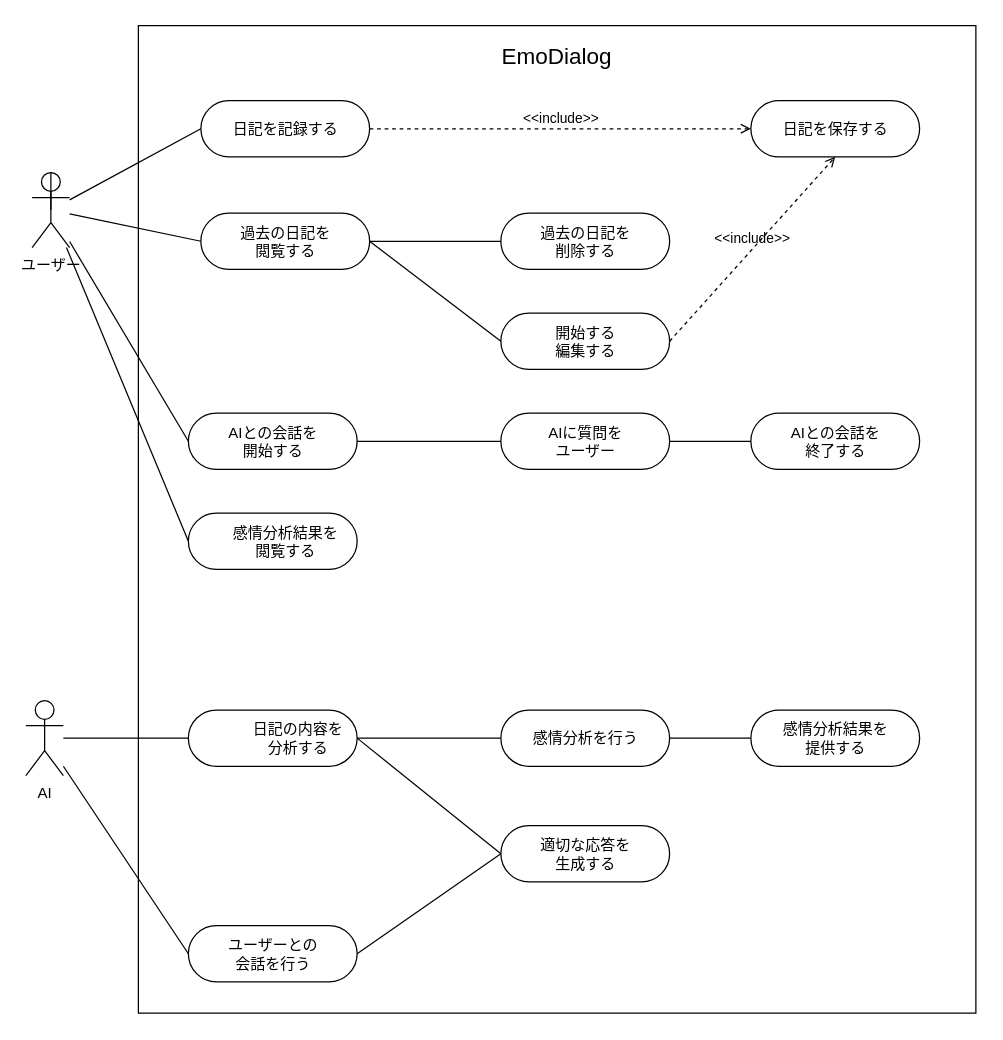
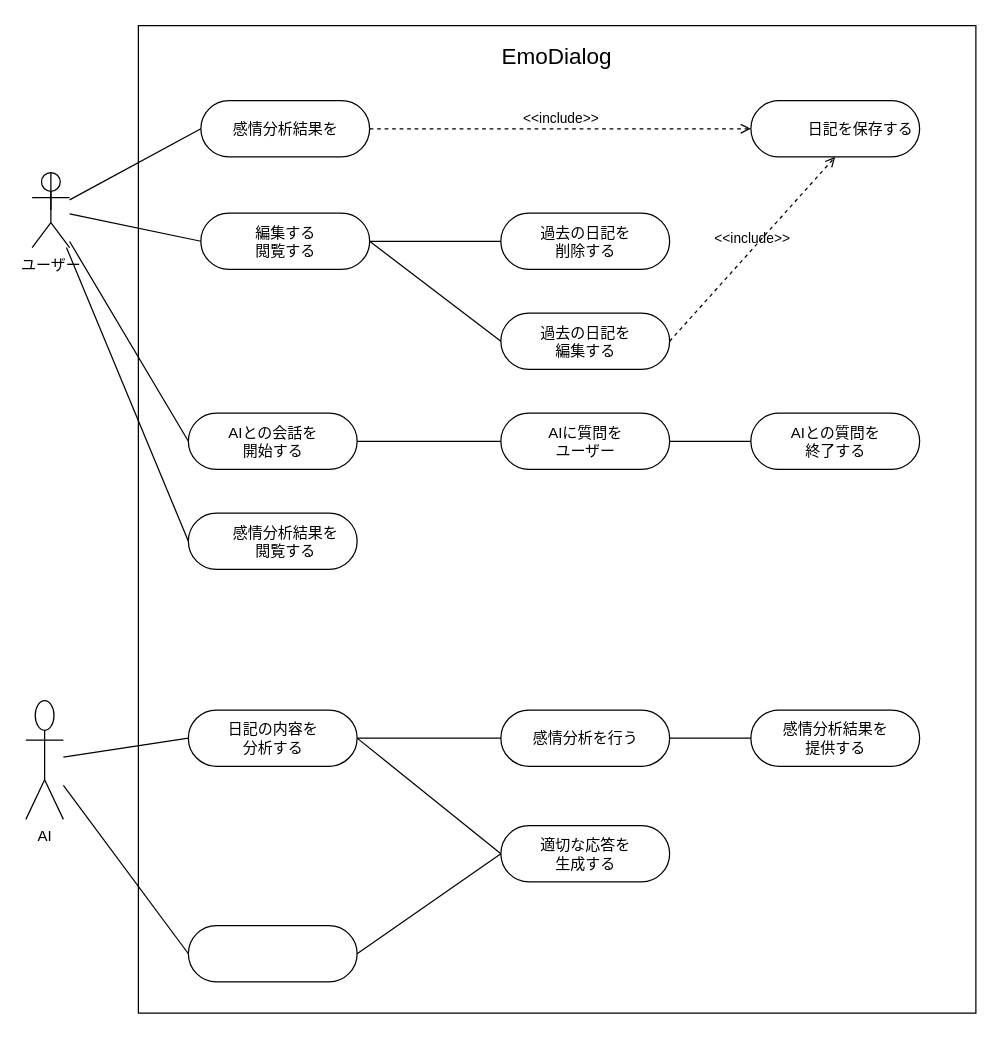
(286, 129) -> (286, 129)
(835, 129) -> (860, 129)
(286, 242) -> (286, 242)
(586, 342) -> (586, 342)
(836, 442) -> (836, 442)
(44, 738) -> (44, 760)
(298, 738) -> (273, 738)
(273, 954) -> none
